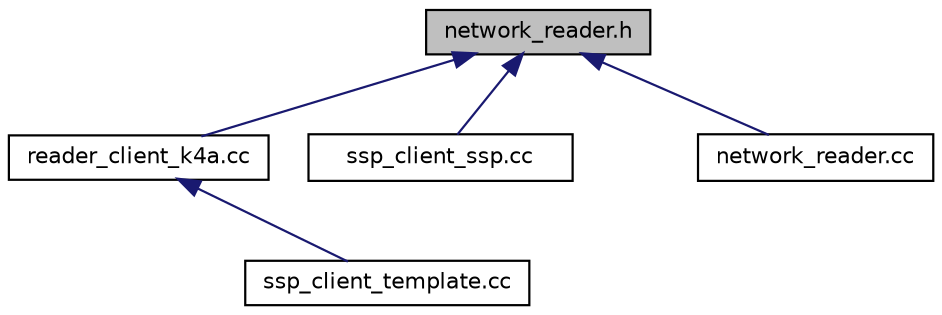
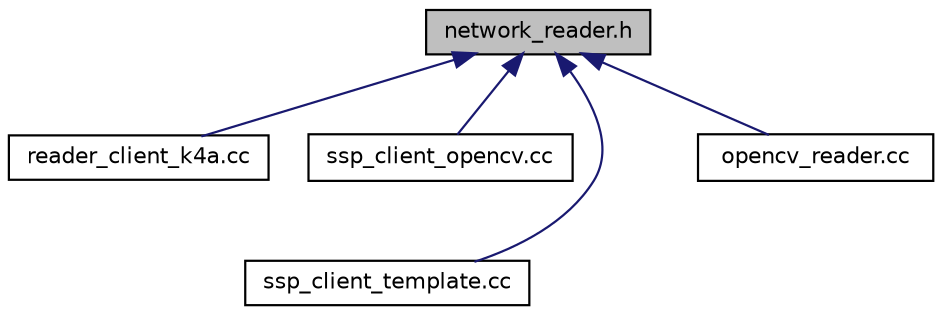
(441, 158) -> (441, 158)
(816, 158) -> (816, 158)
(273, 225) -> (585, 192)
